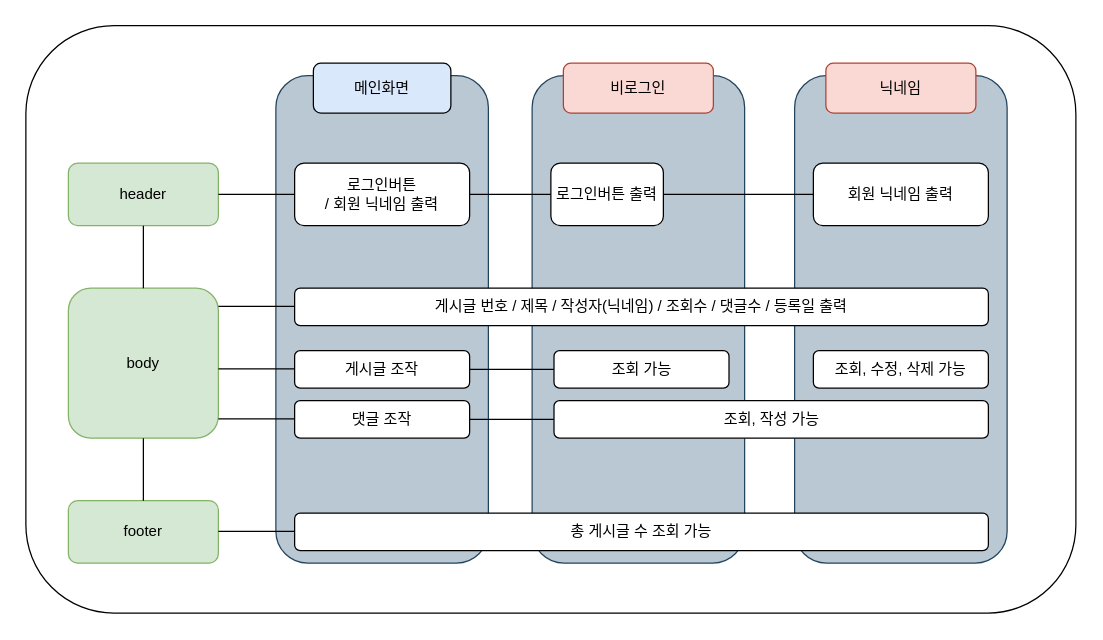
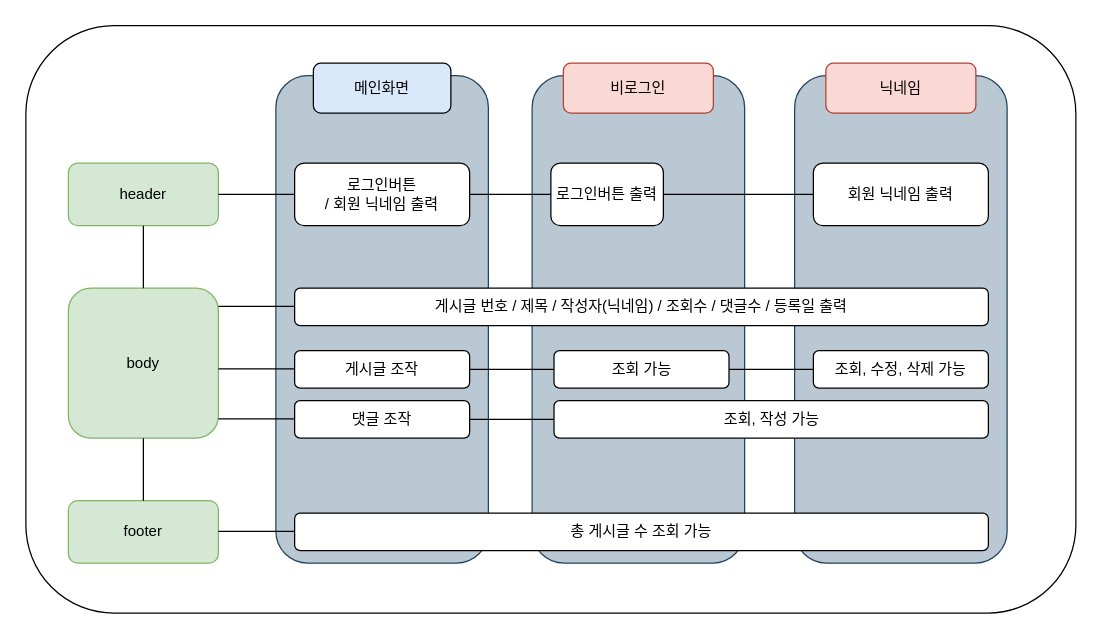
none -> (771, 369)
